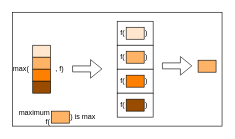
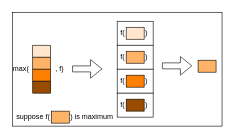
(33, 117) -> (33, 117)
(84, 117) -> (91, 117)
